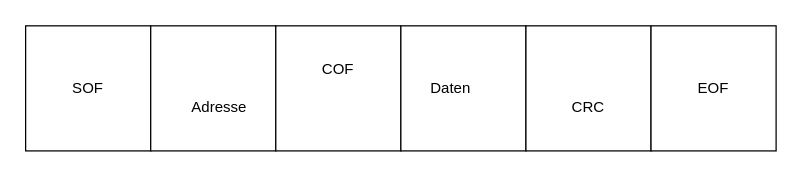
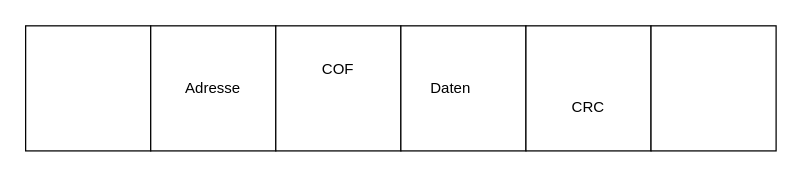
(88, 88) -> none
(713, 88) -> none
(219, 107) -> (213, 88)
